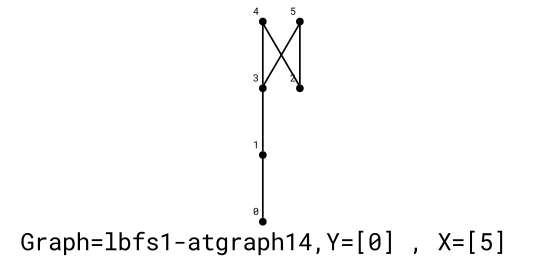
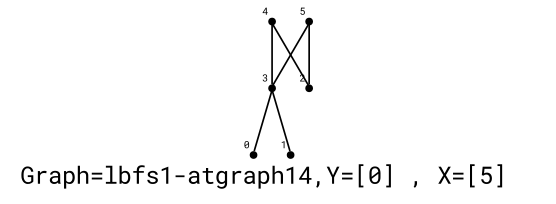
(263, 188) -> (263, 121)
